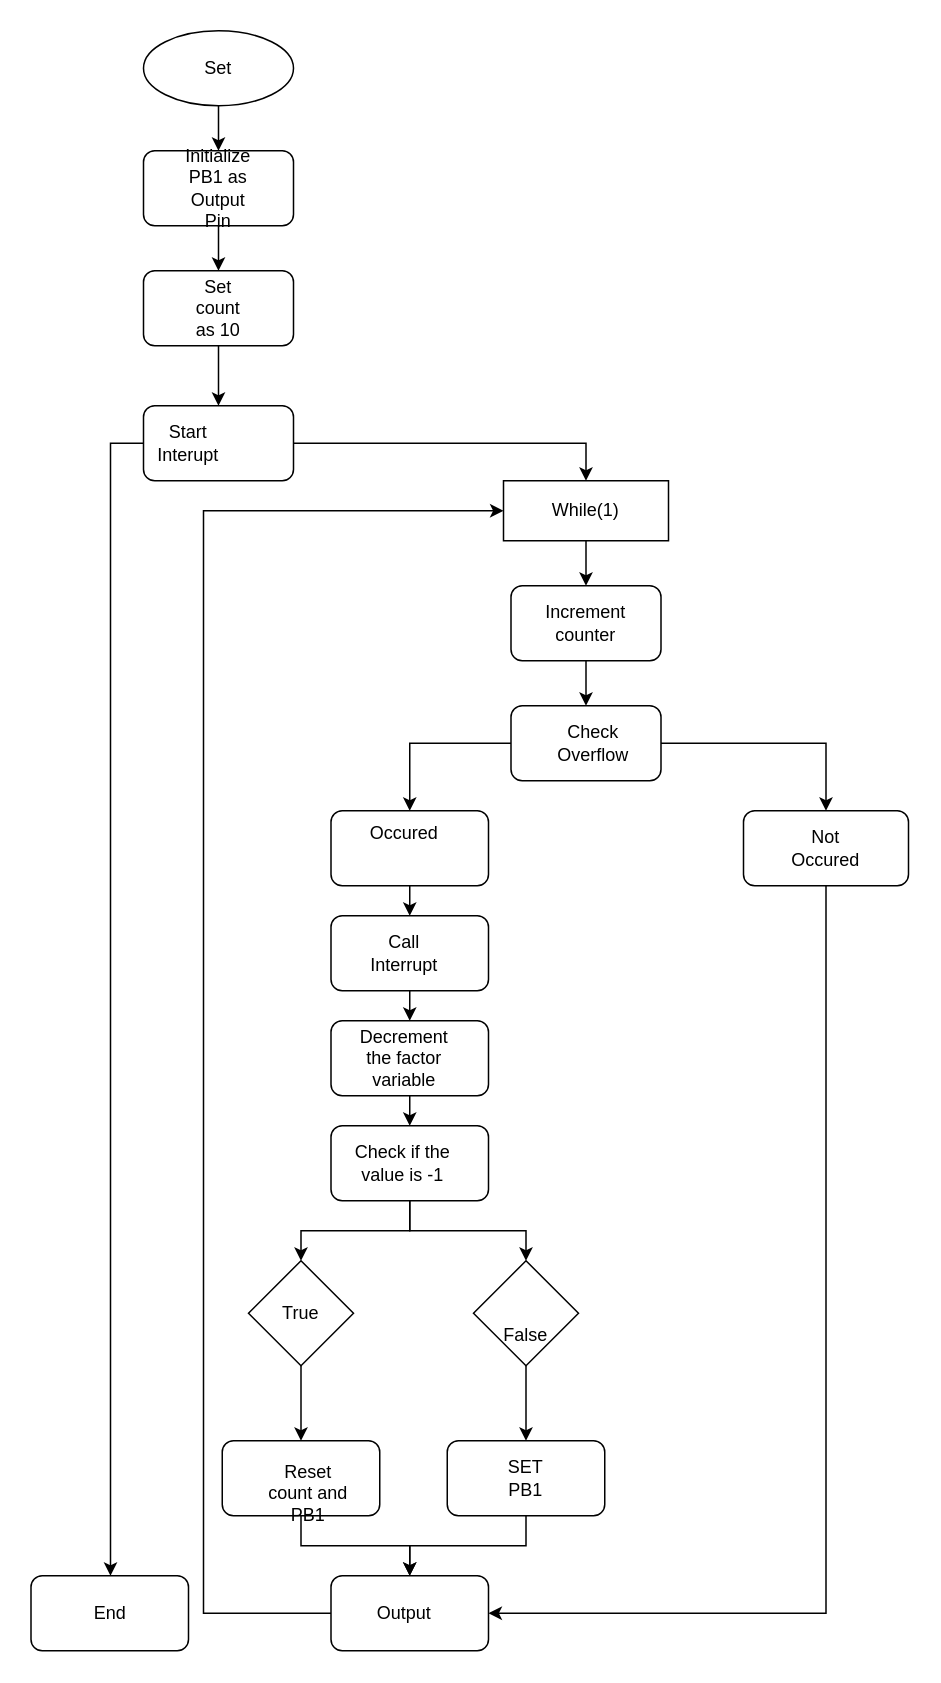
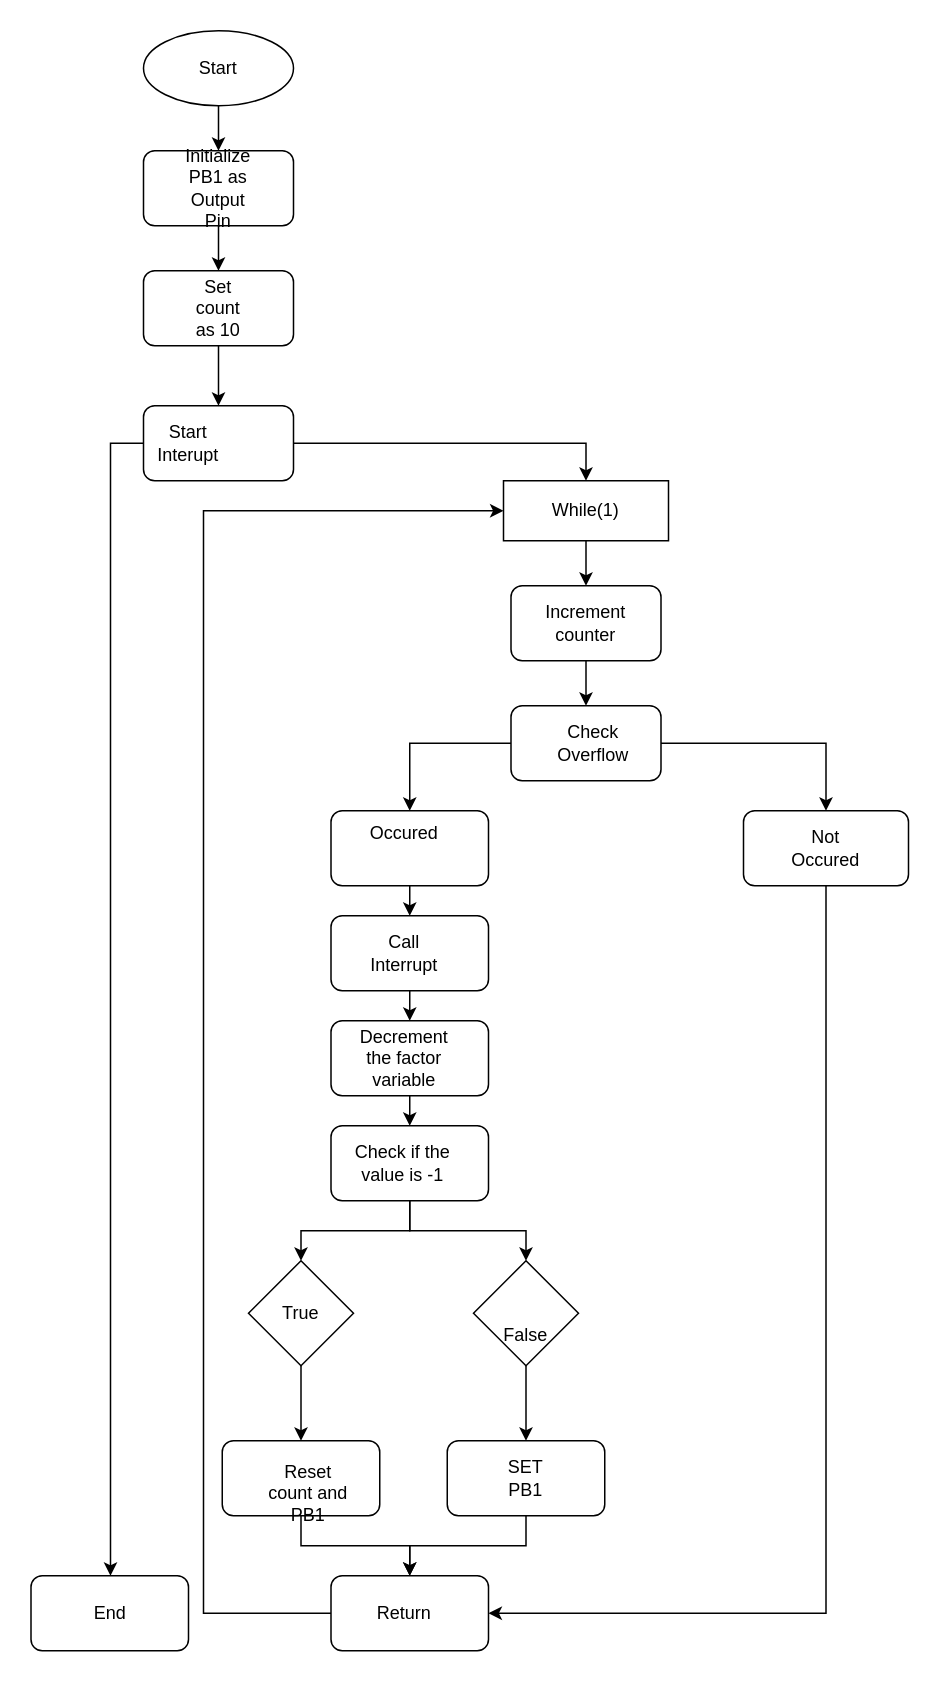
(218, 68) -> (218, 68)
(404, 1613) -> (404, 1613)
